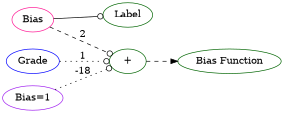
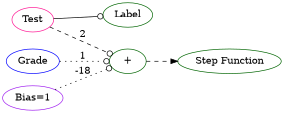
(33, 20) -> (33, 20)
(230, 61) -> (230, 61)
